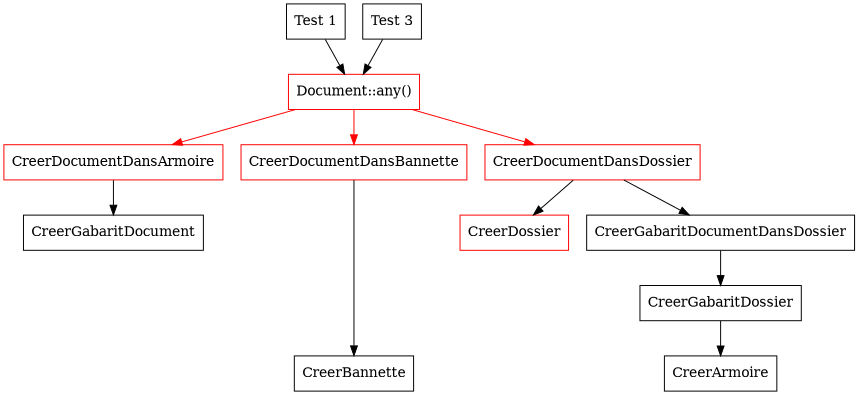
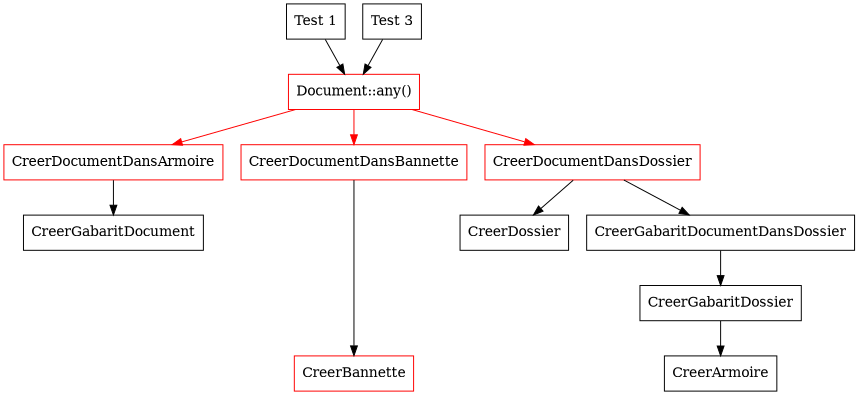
(514, 233) -> (514, 233)
(354, 374) -> (354, 374)
